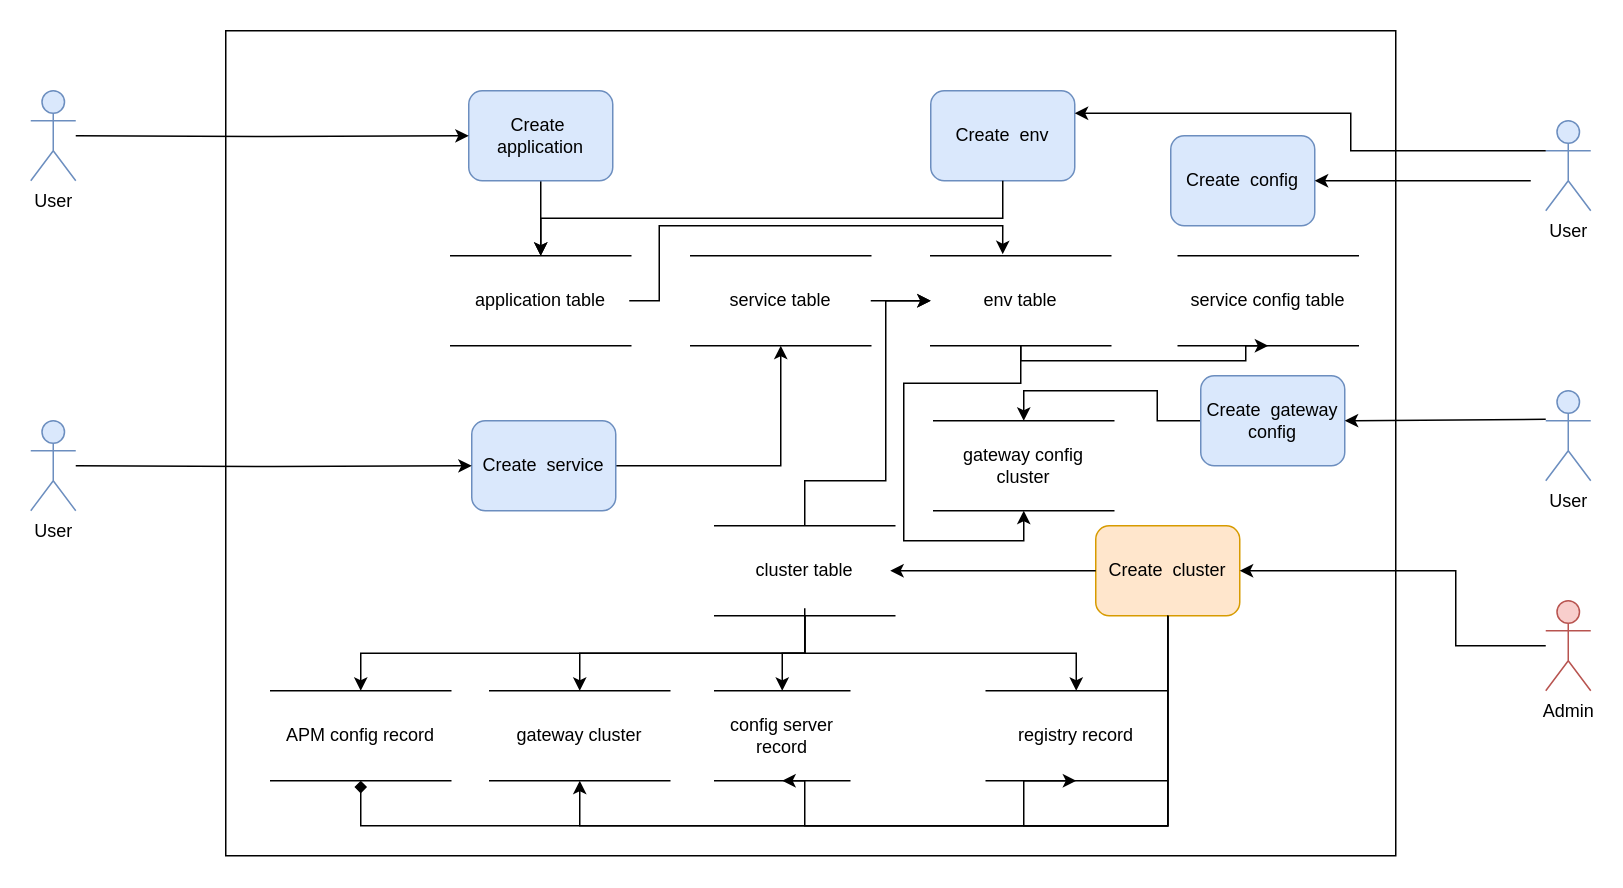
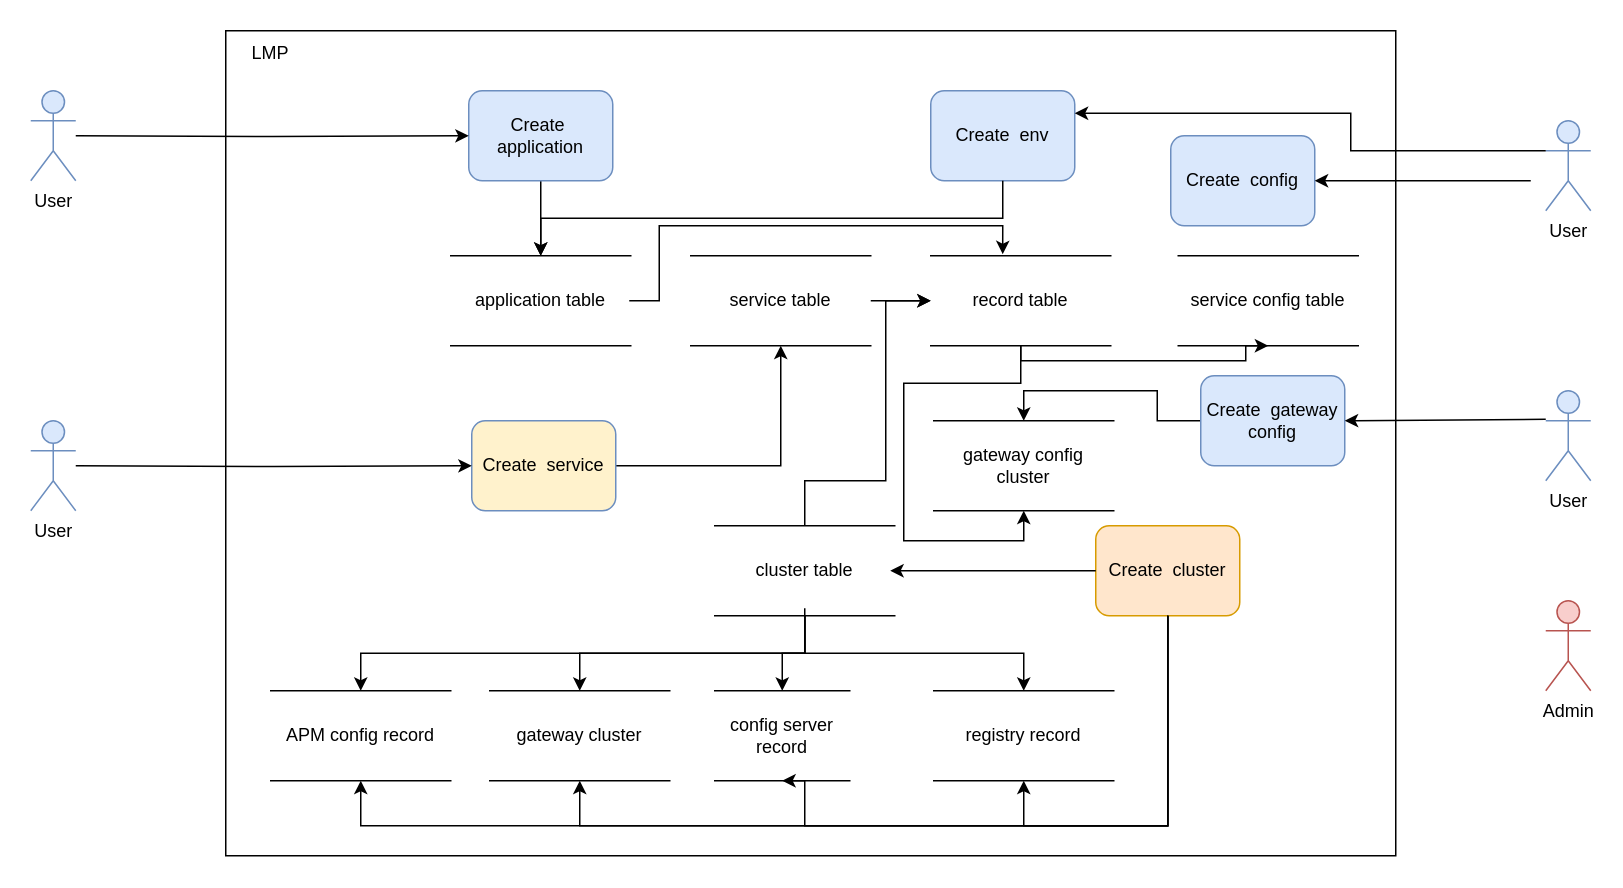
none -> (271, 53)
(1021, 301) -> (1021, 301)
(544, 466) -> (544, 466)
(1436, 571) -> none
(1076, 736) -> (1024, 736)
(361, 793) -> (361, 792)
